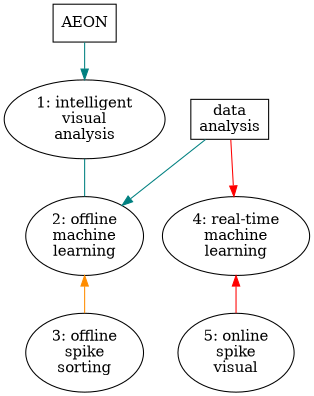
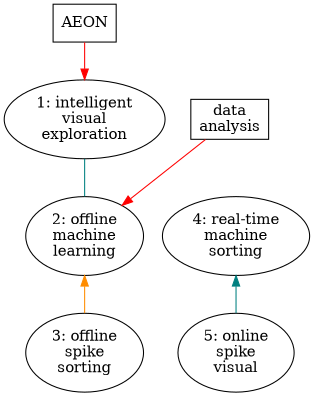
(85, 56) -> (85, 56)
(85, 135) -> (85, 135)
(232, 163) -> none
(168, 169) -> (168, 169)
(236, 251) -> (236, 251)
(236, 300) -> (236, 300)
